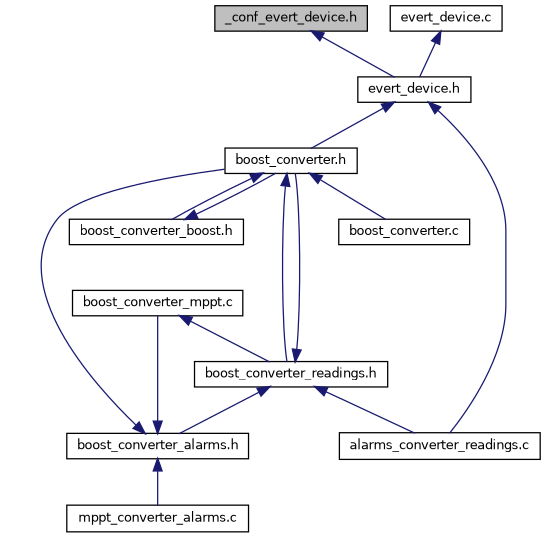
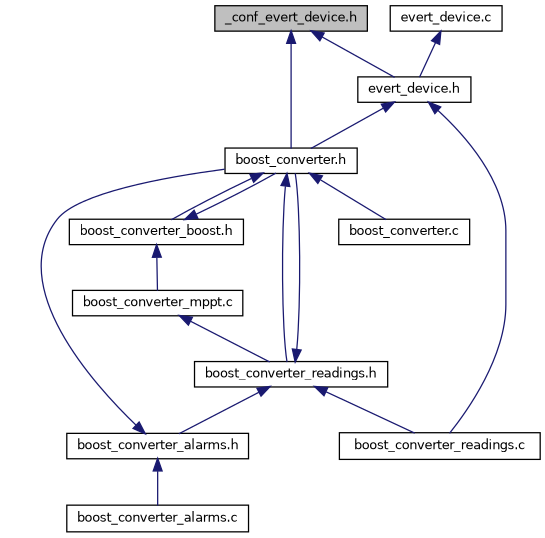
none -> (291, 96)
(158, 368) -> (157, 274)
(440, 446) -> (440, 446)
(158, 518) -> (158, 518)
